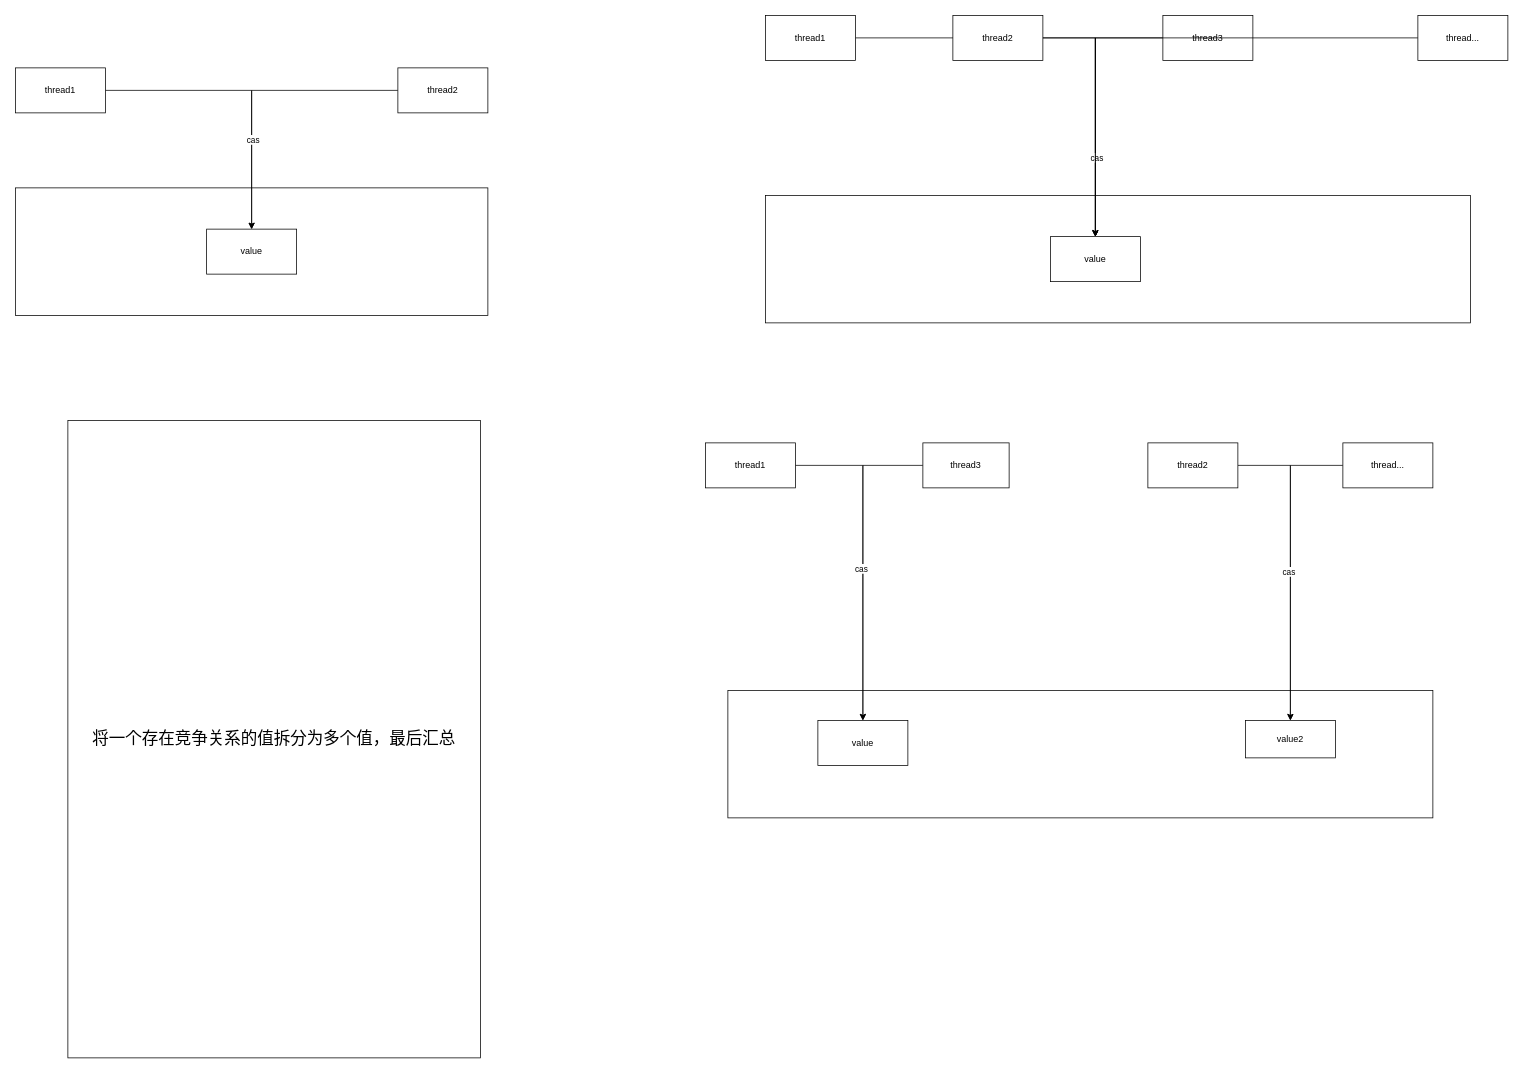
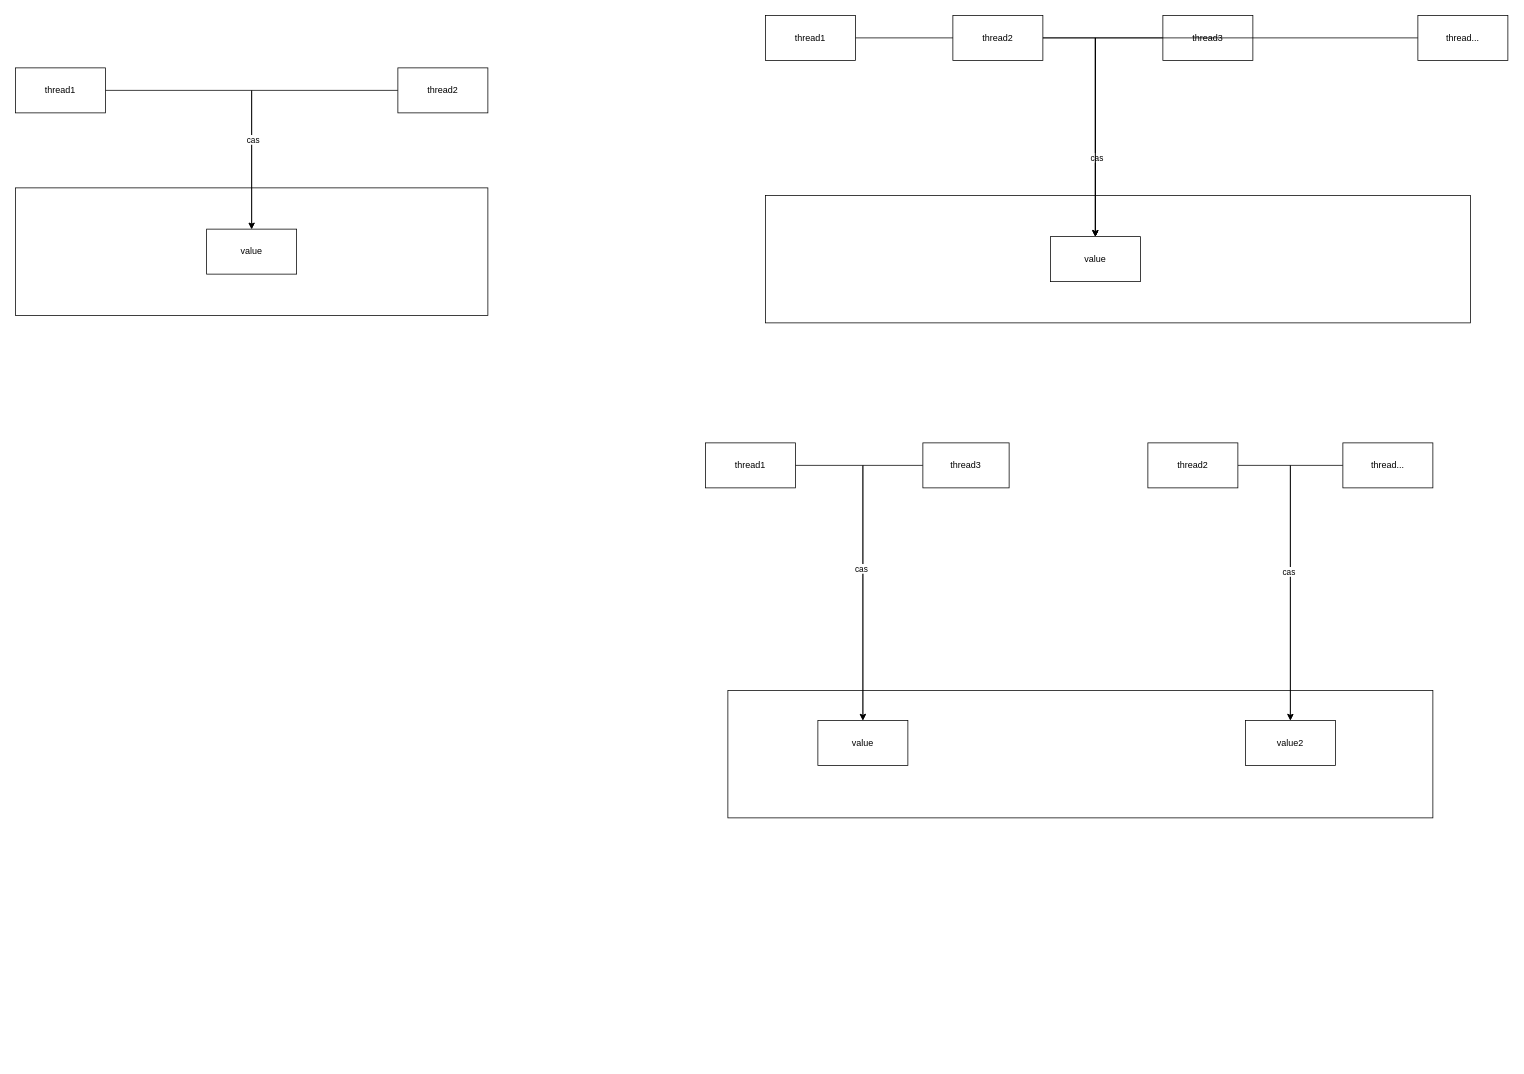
(274, 739) -> none
(1290, 739) -> (1290, 743)
